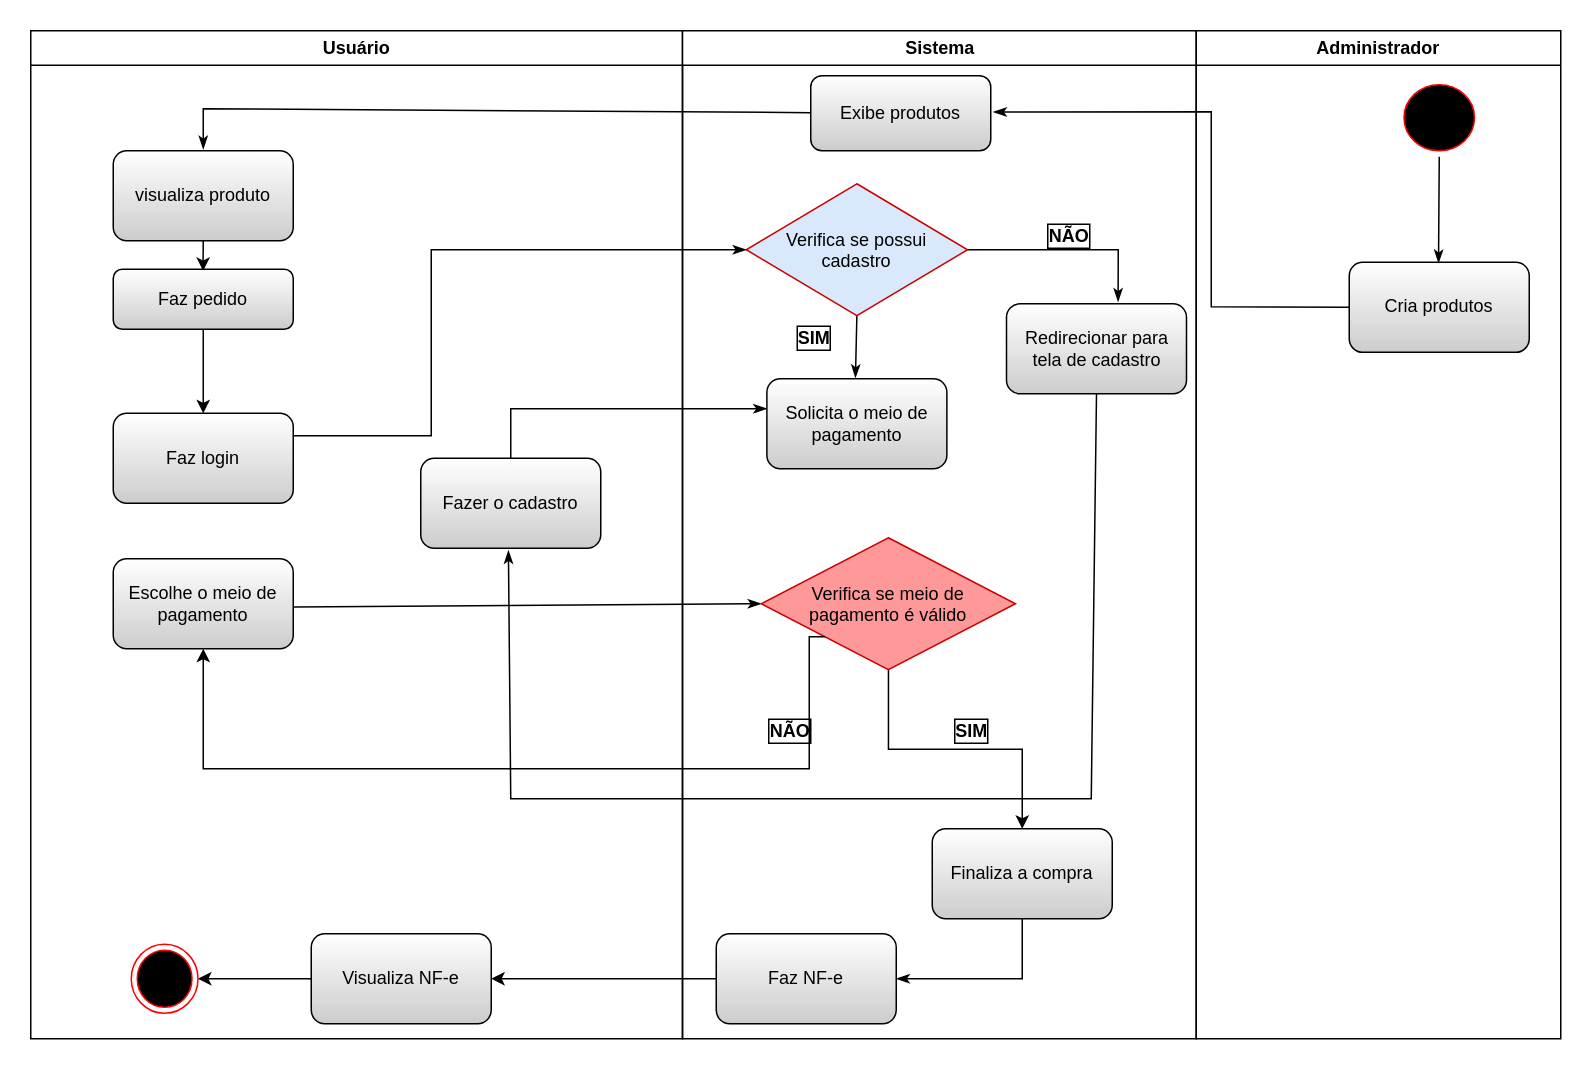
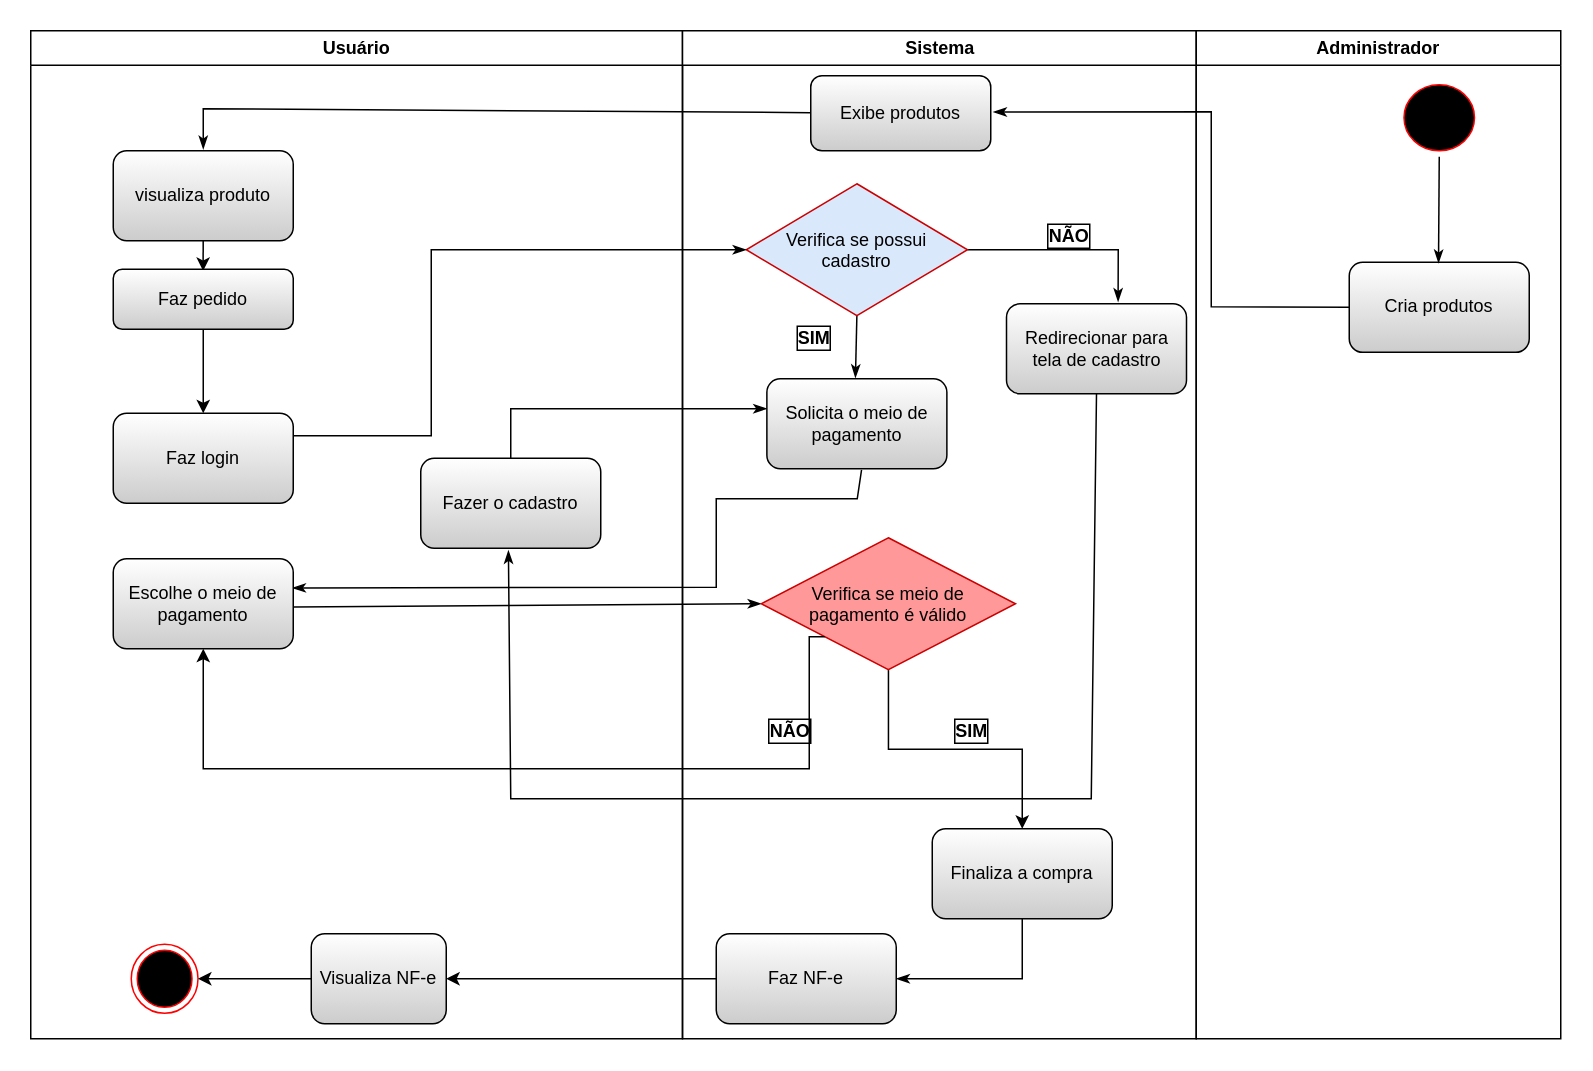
none -> (638, 587)
(401, 979) -> (379, 979)
